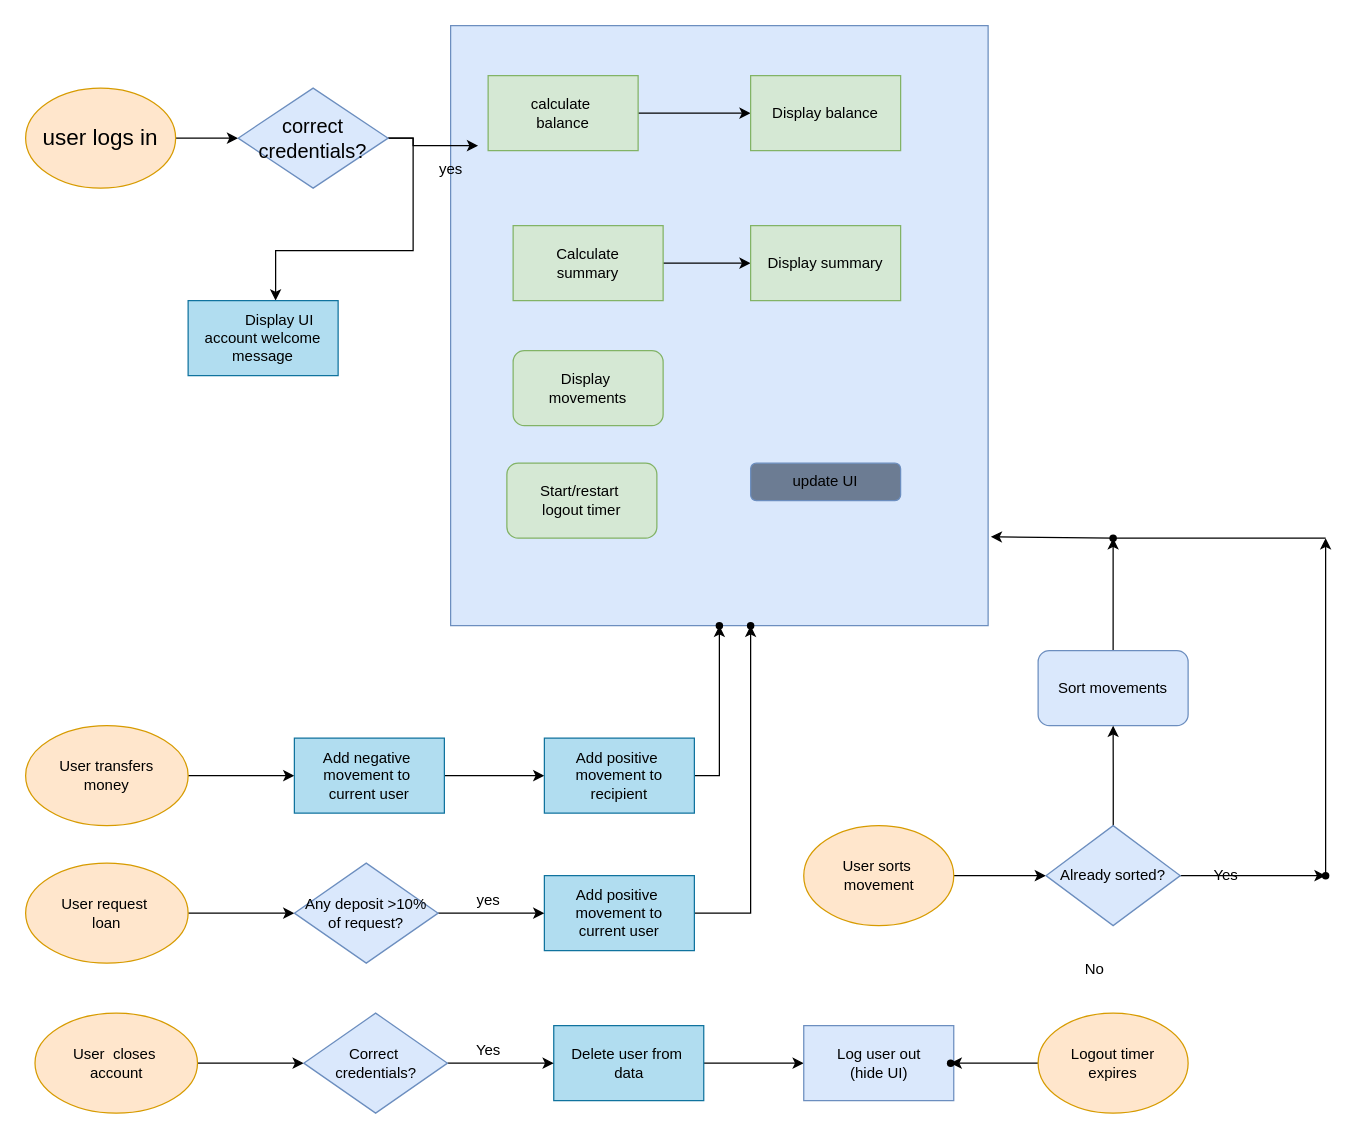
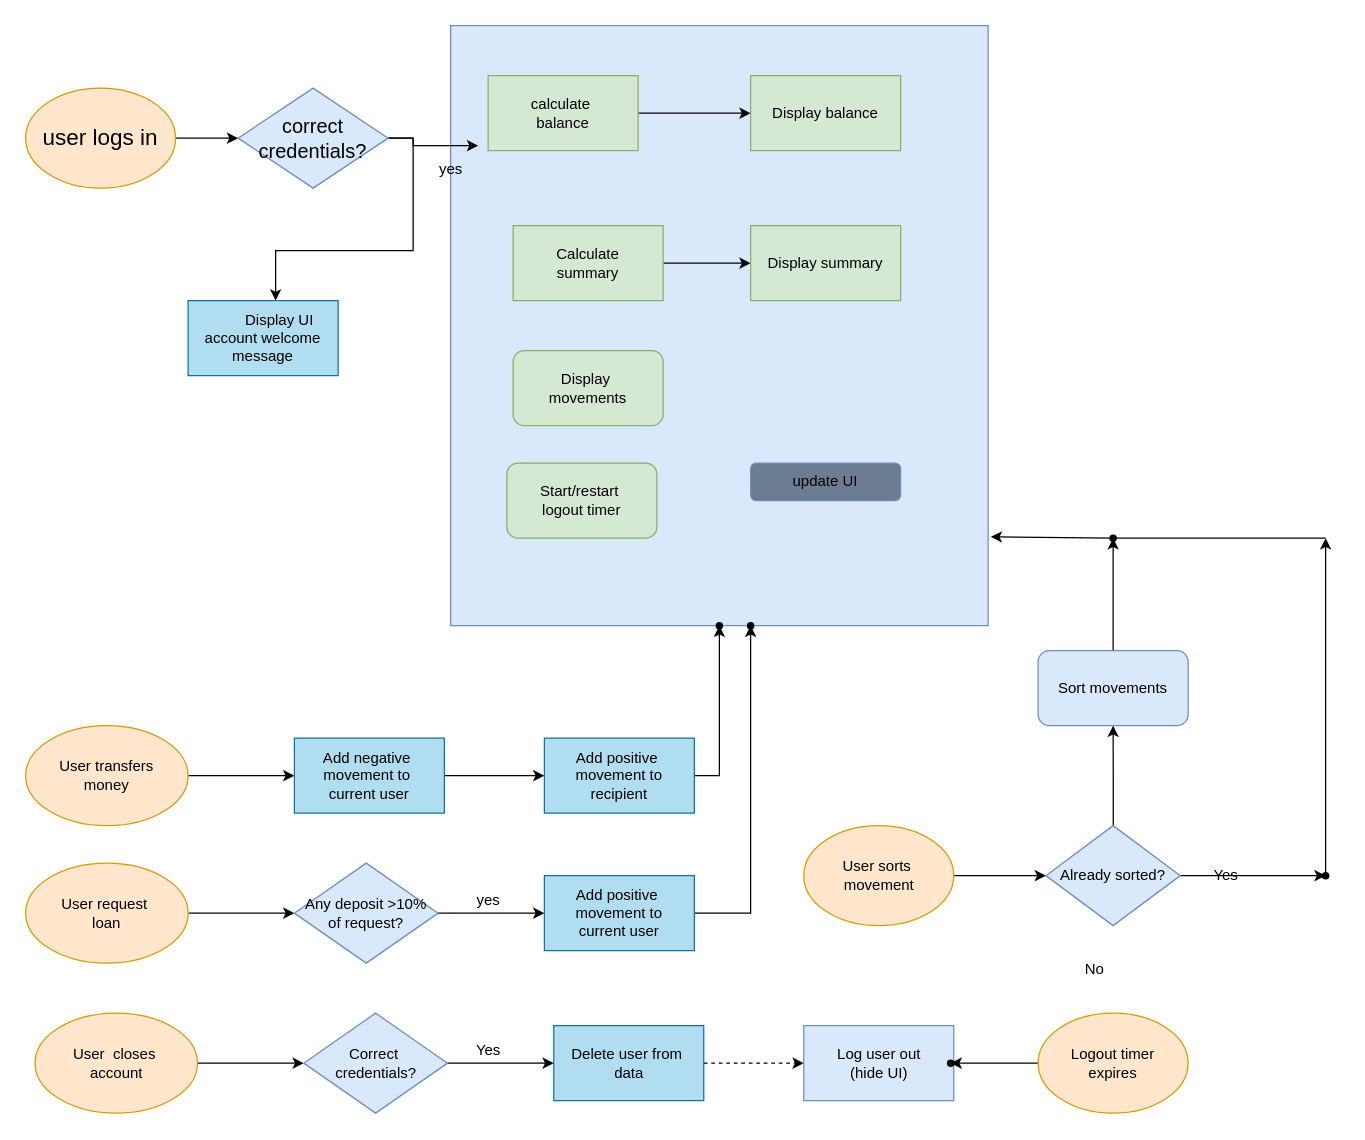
(750, 1063) -> (750, 1063)
